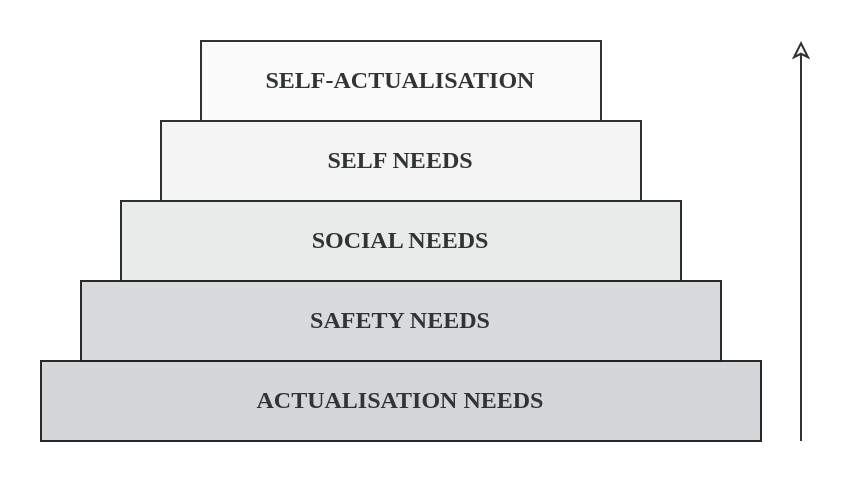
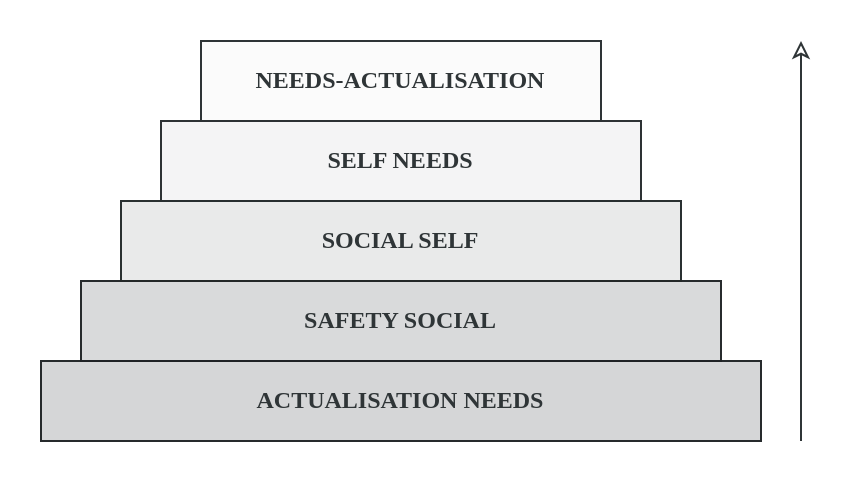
(401, 81) -> (401, 81)
(401, 241) -> (401, 241)
(401, 321) -> (401, 321)
